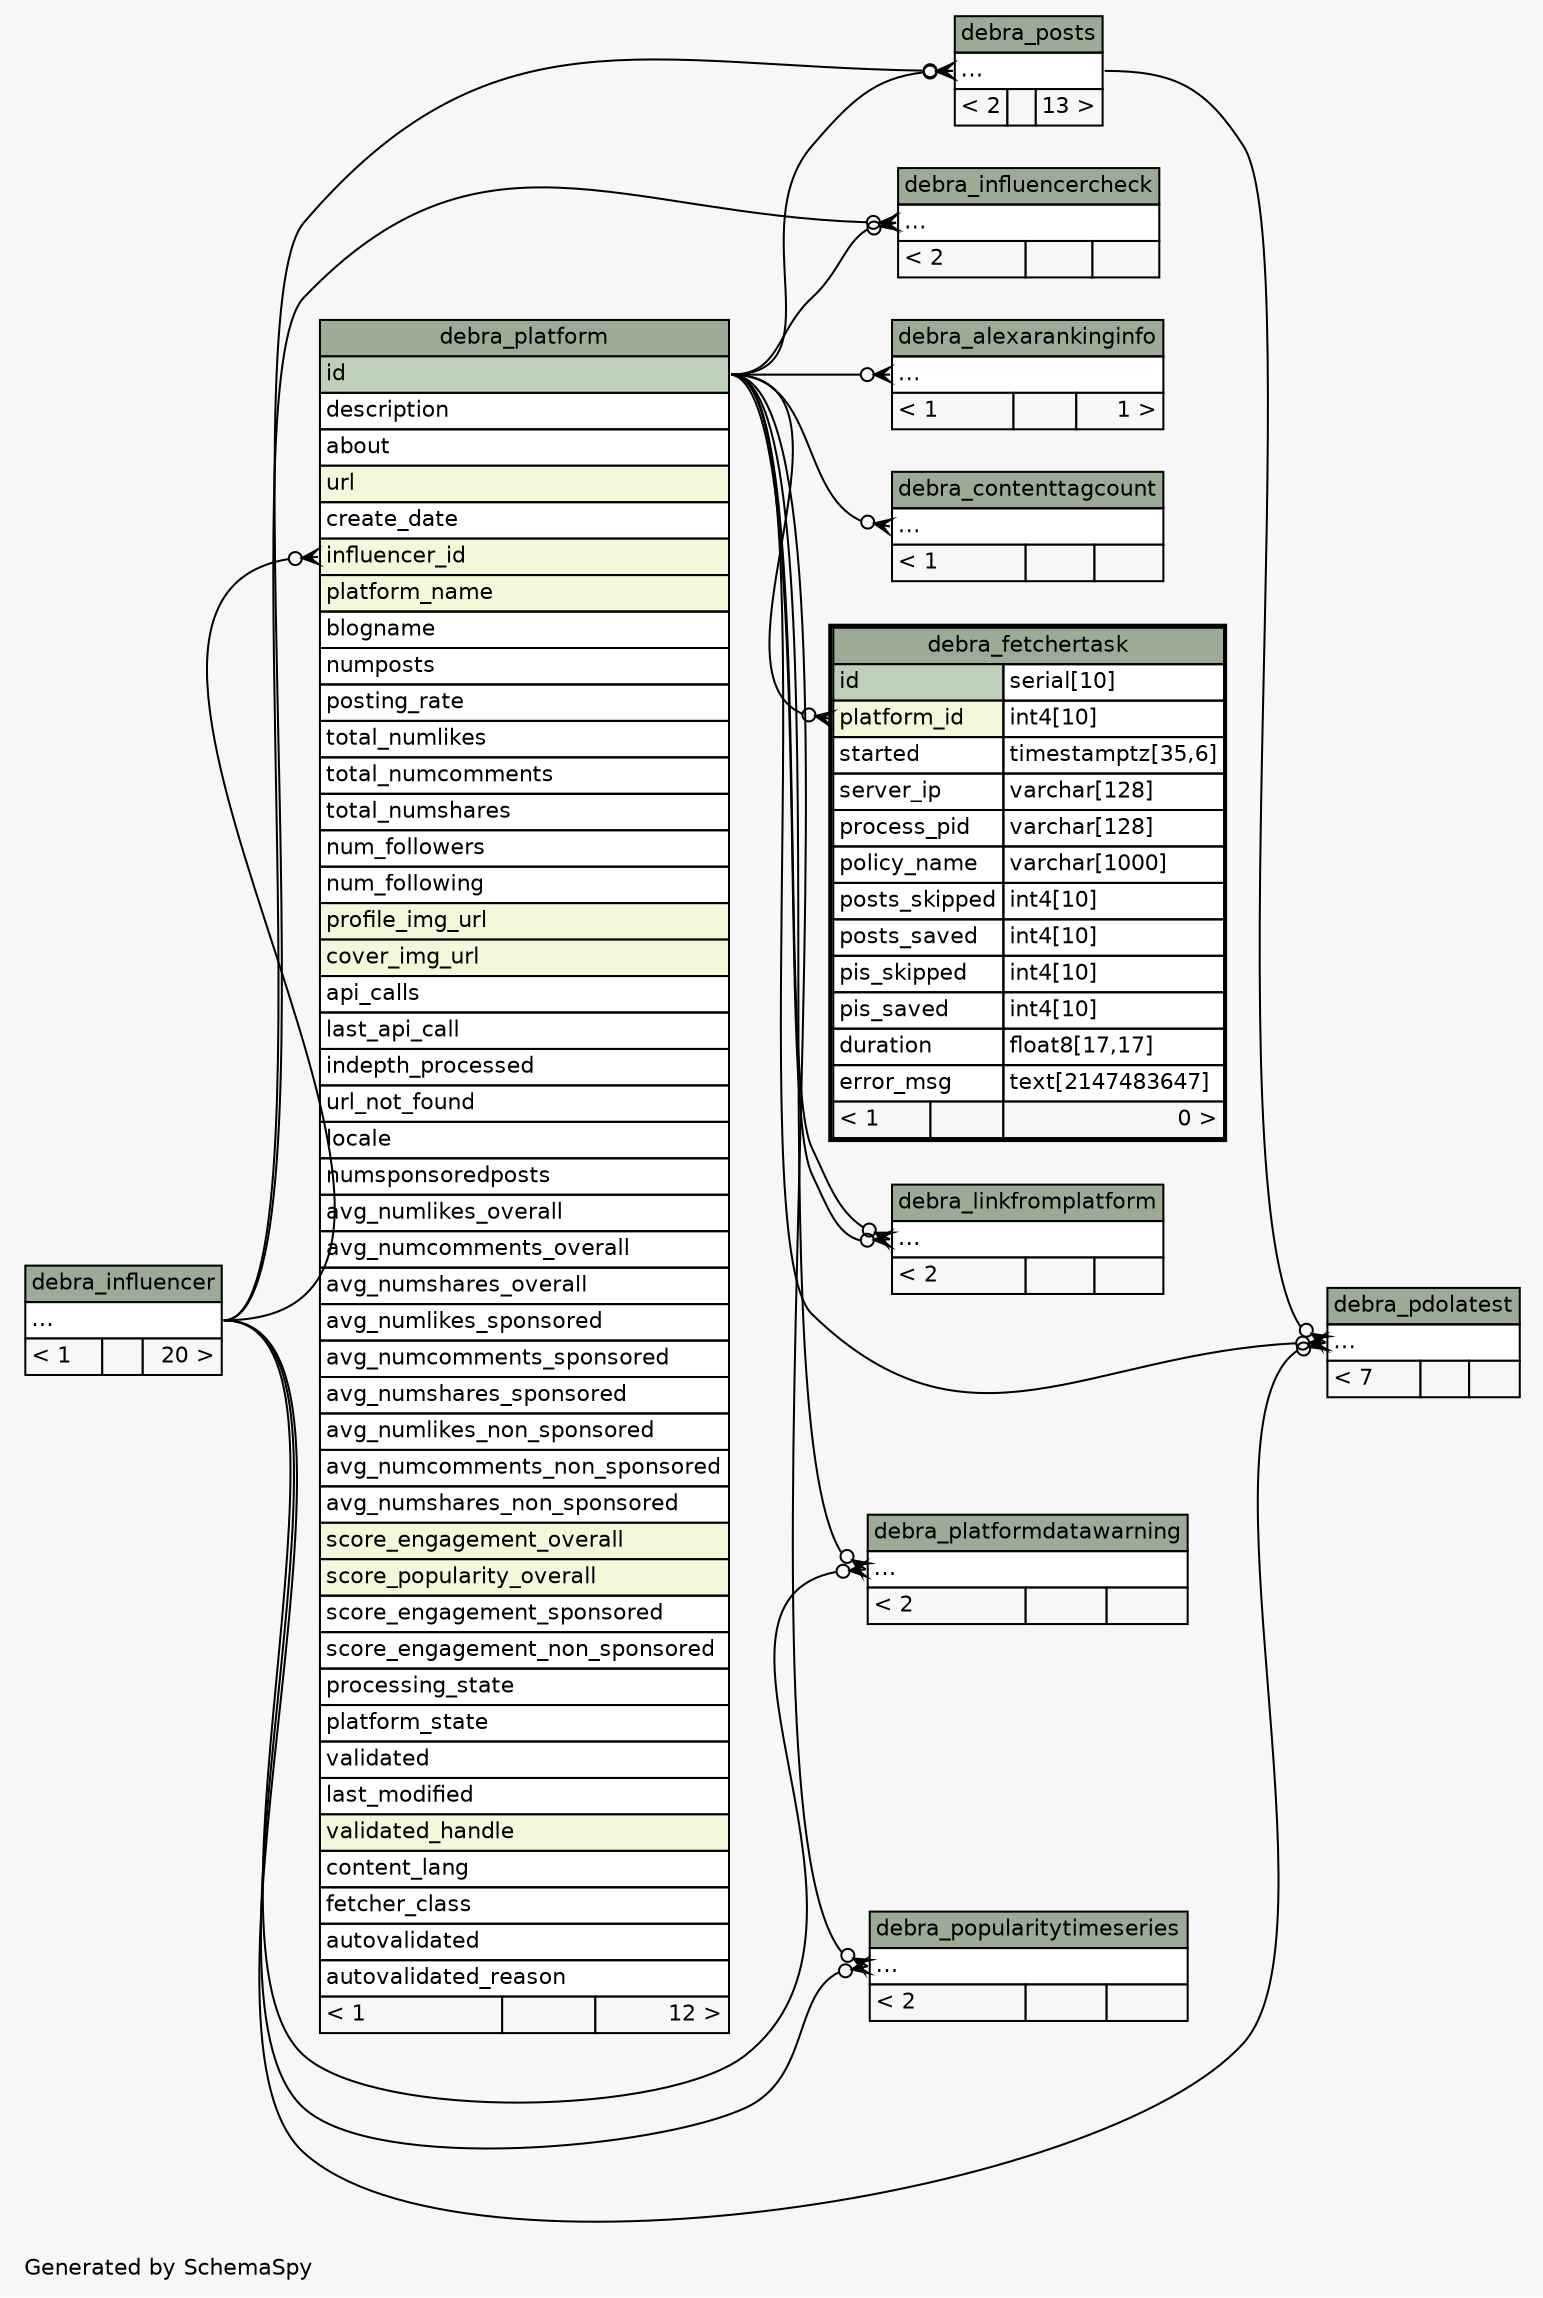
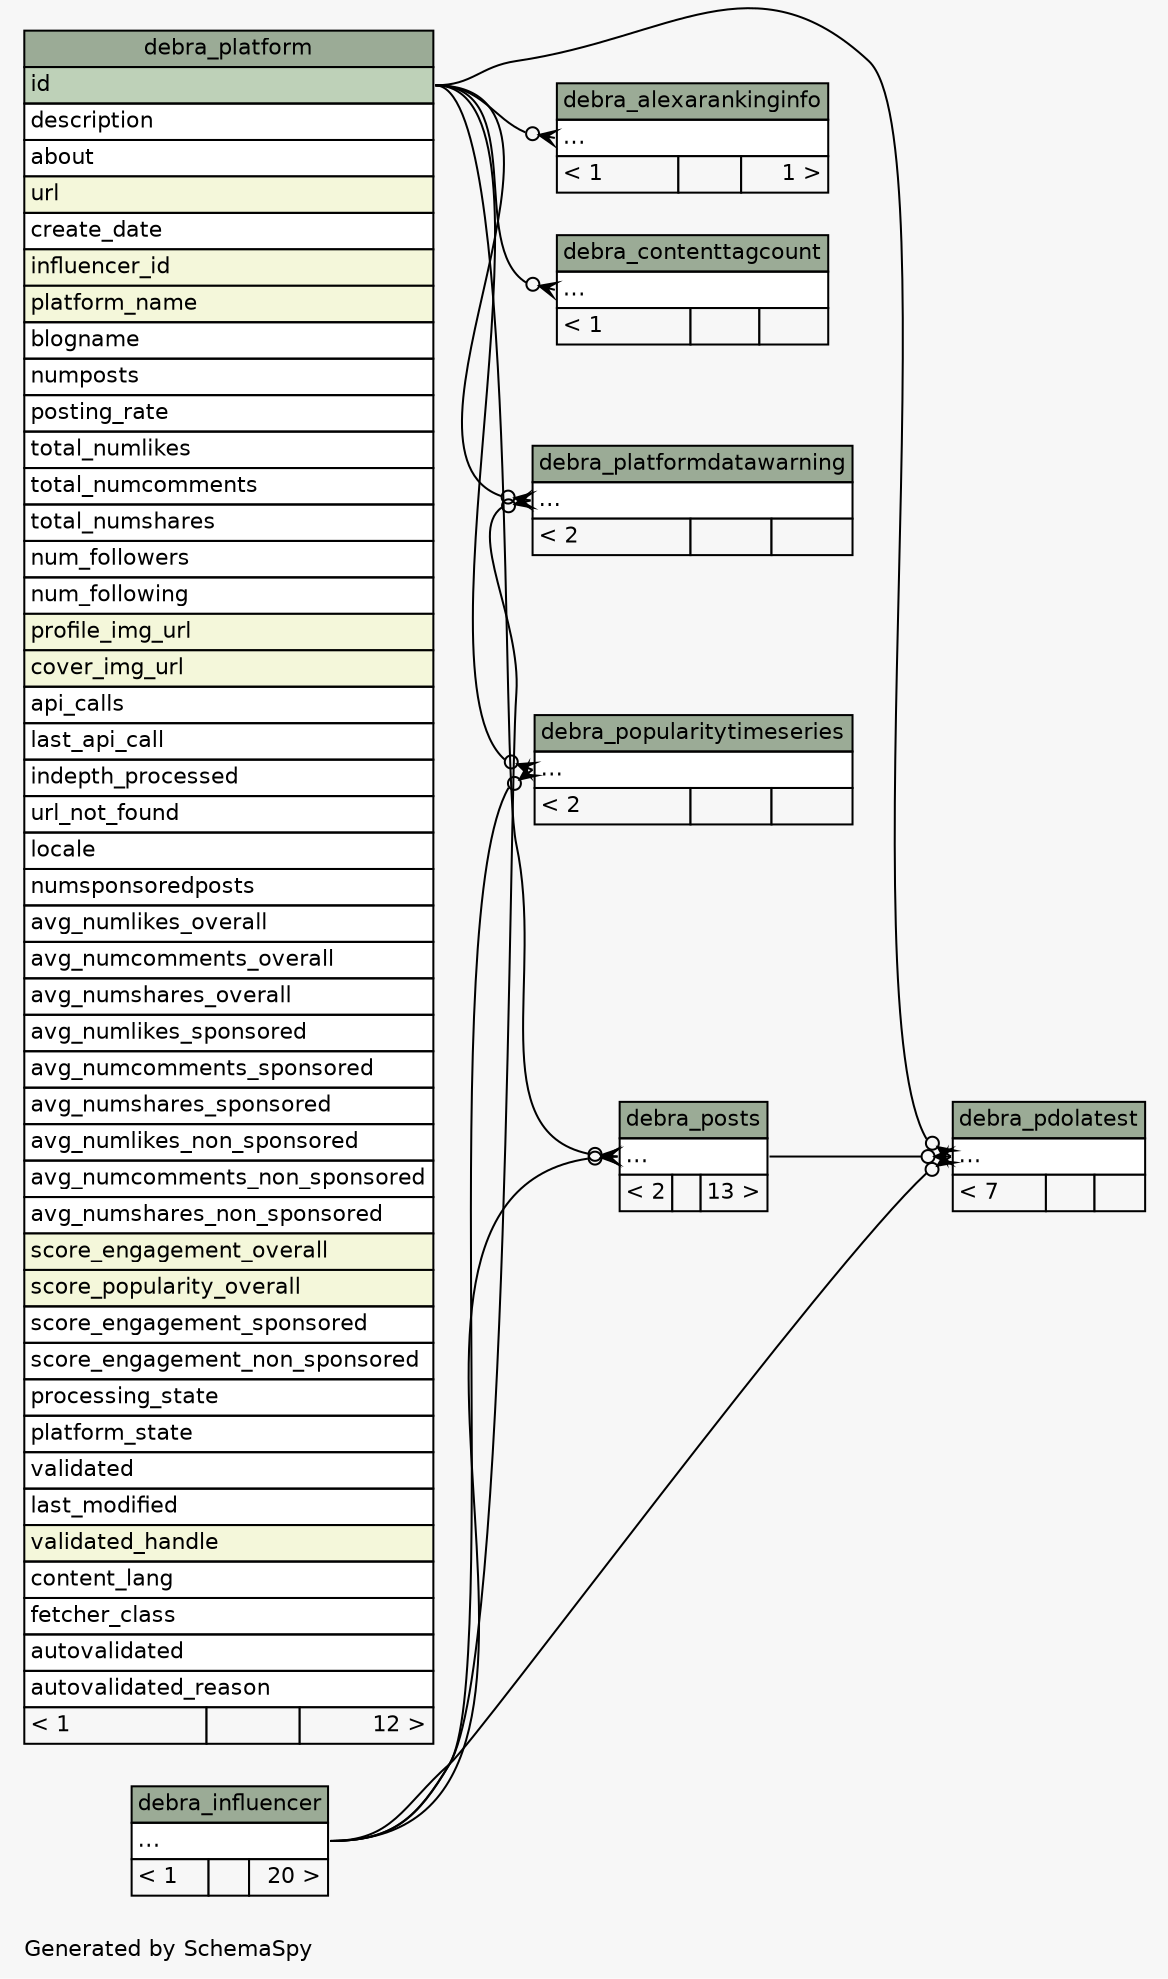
(1028, 223) -> none
(1028, 883) -> none
(262, 911) -> none
(1028, 1239) -> none
